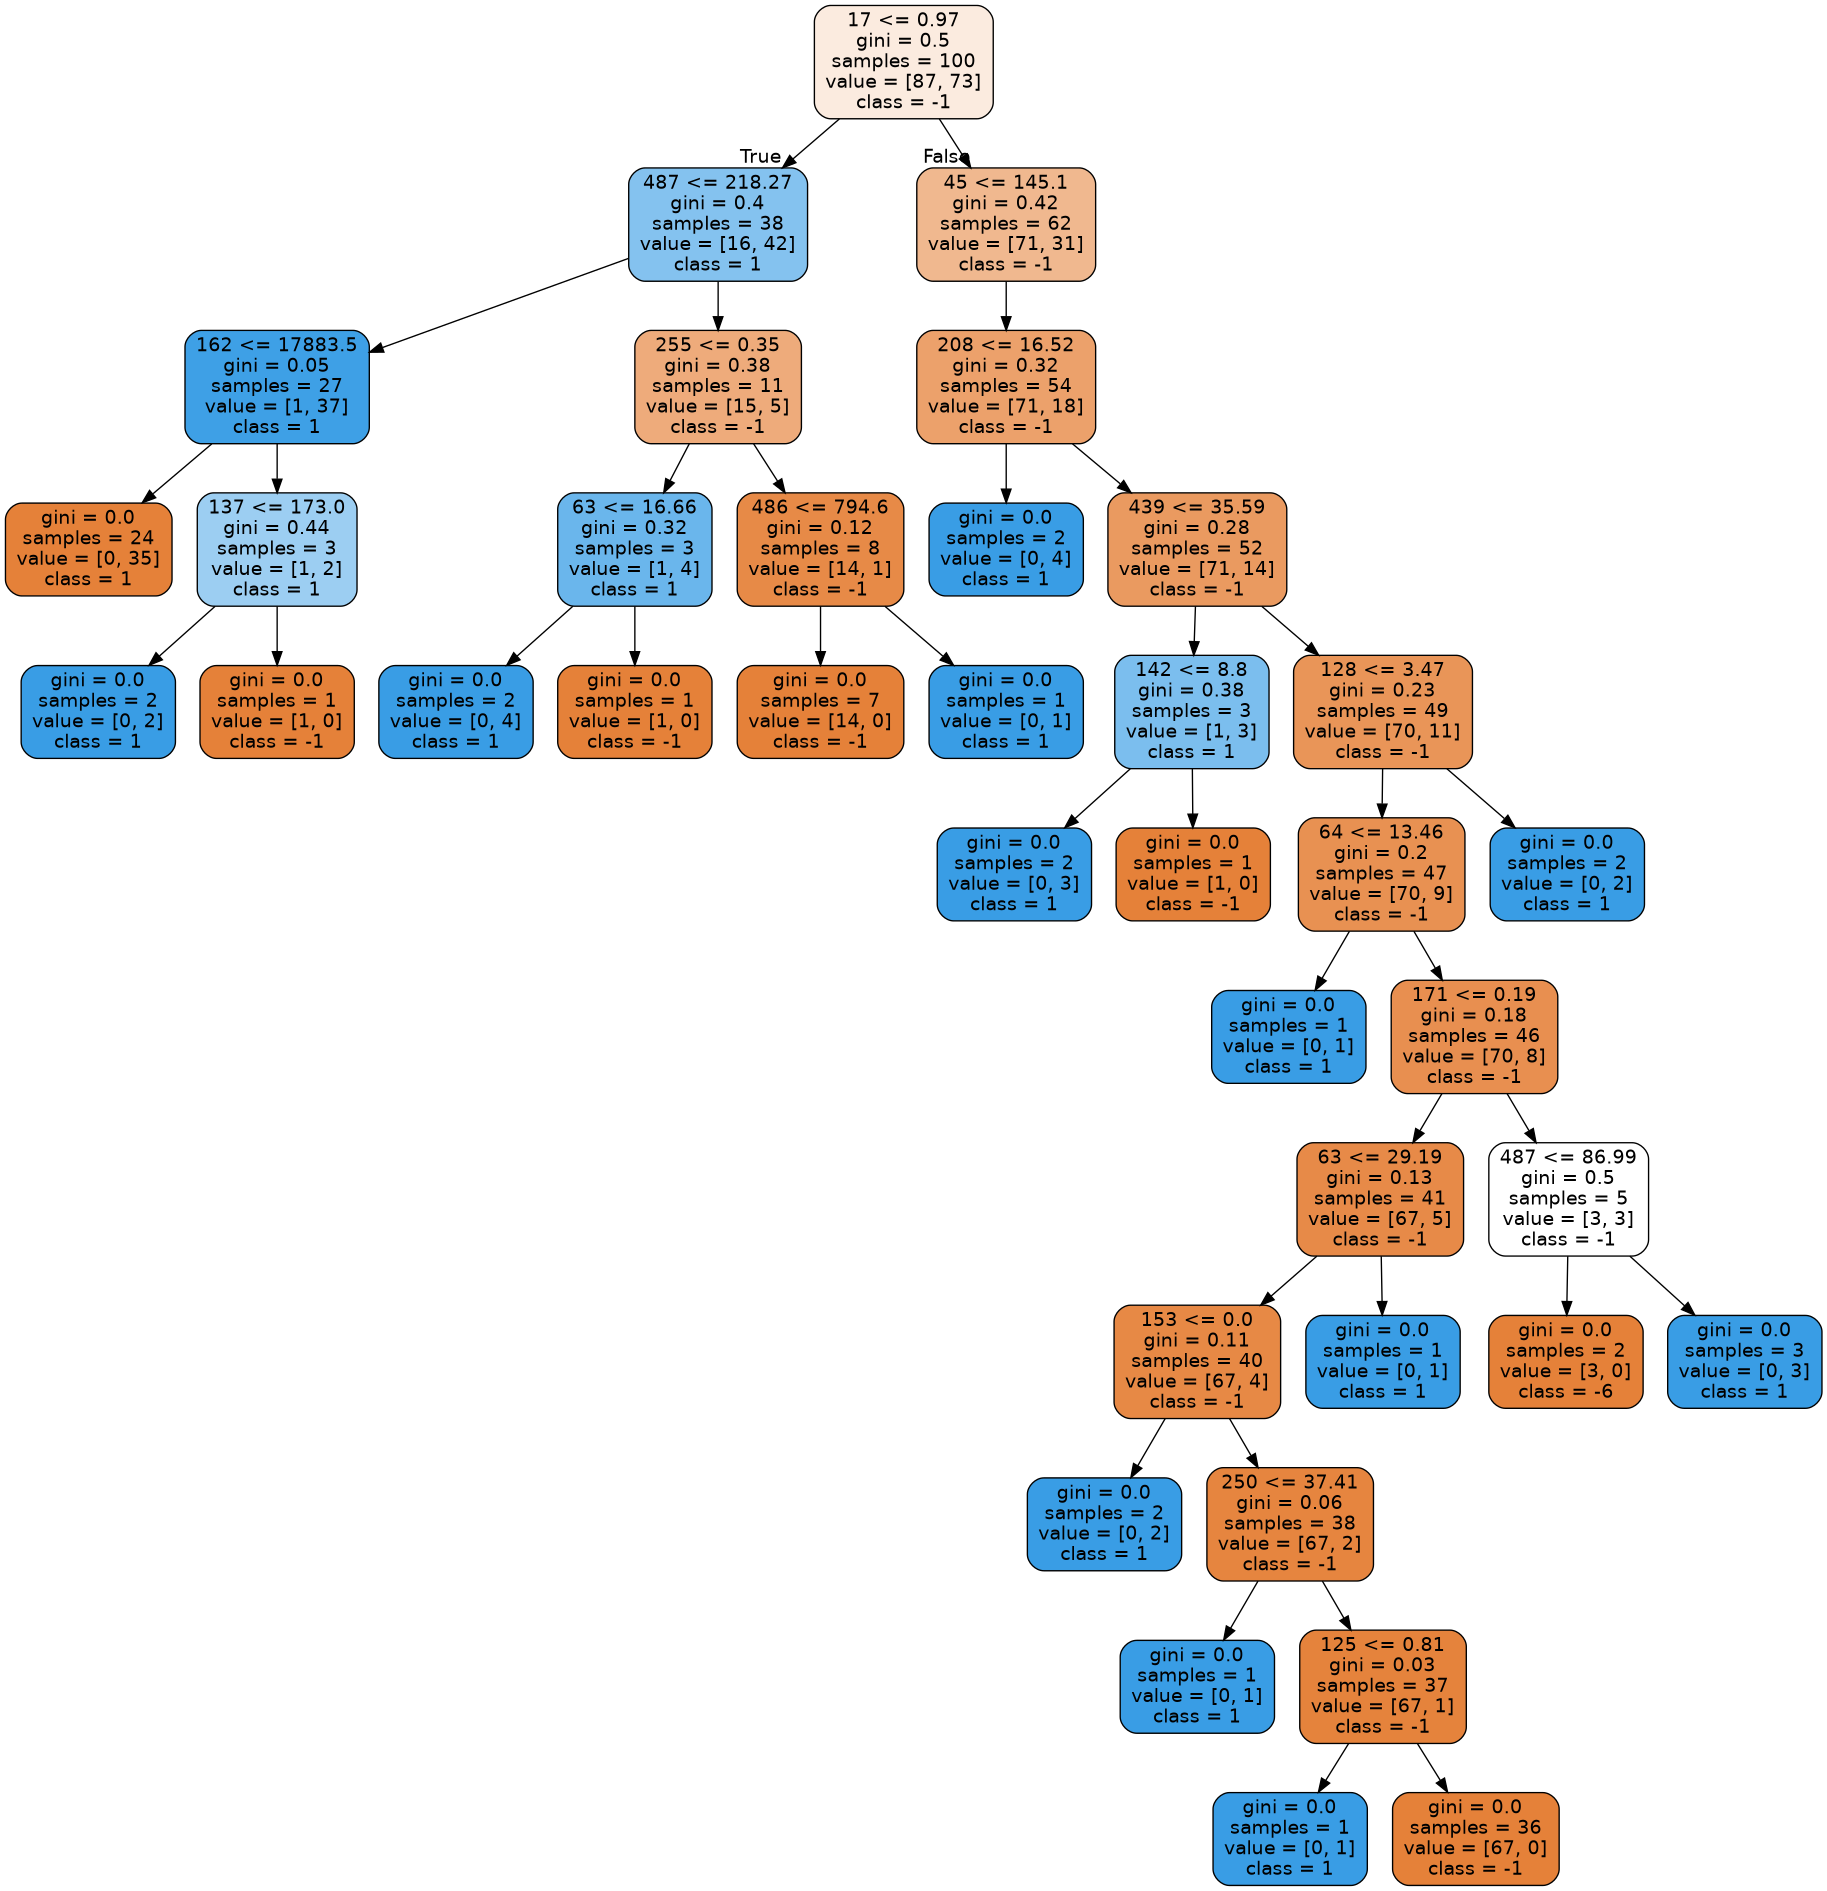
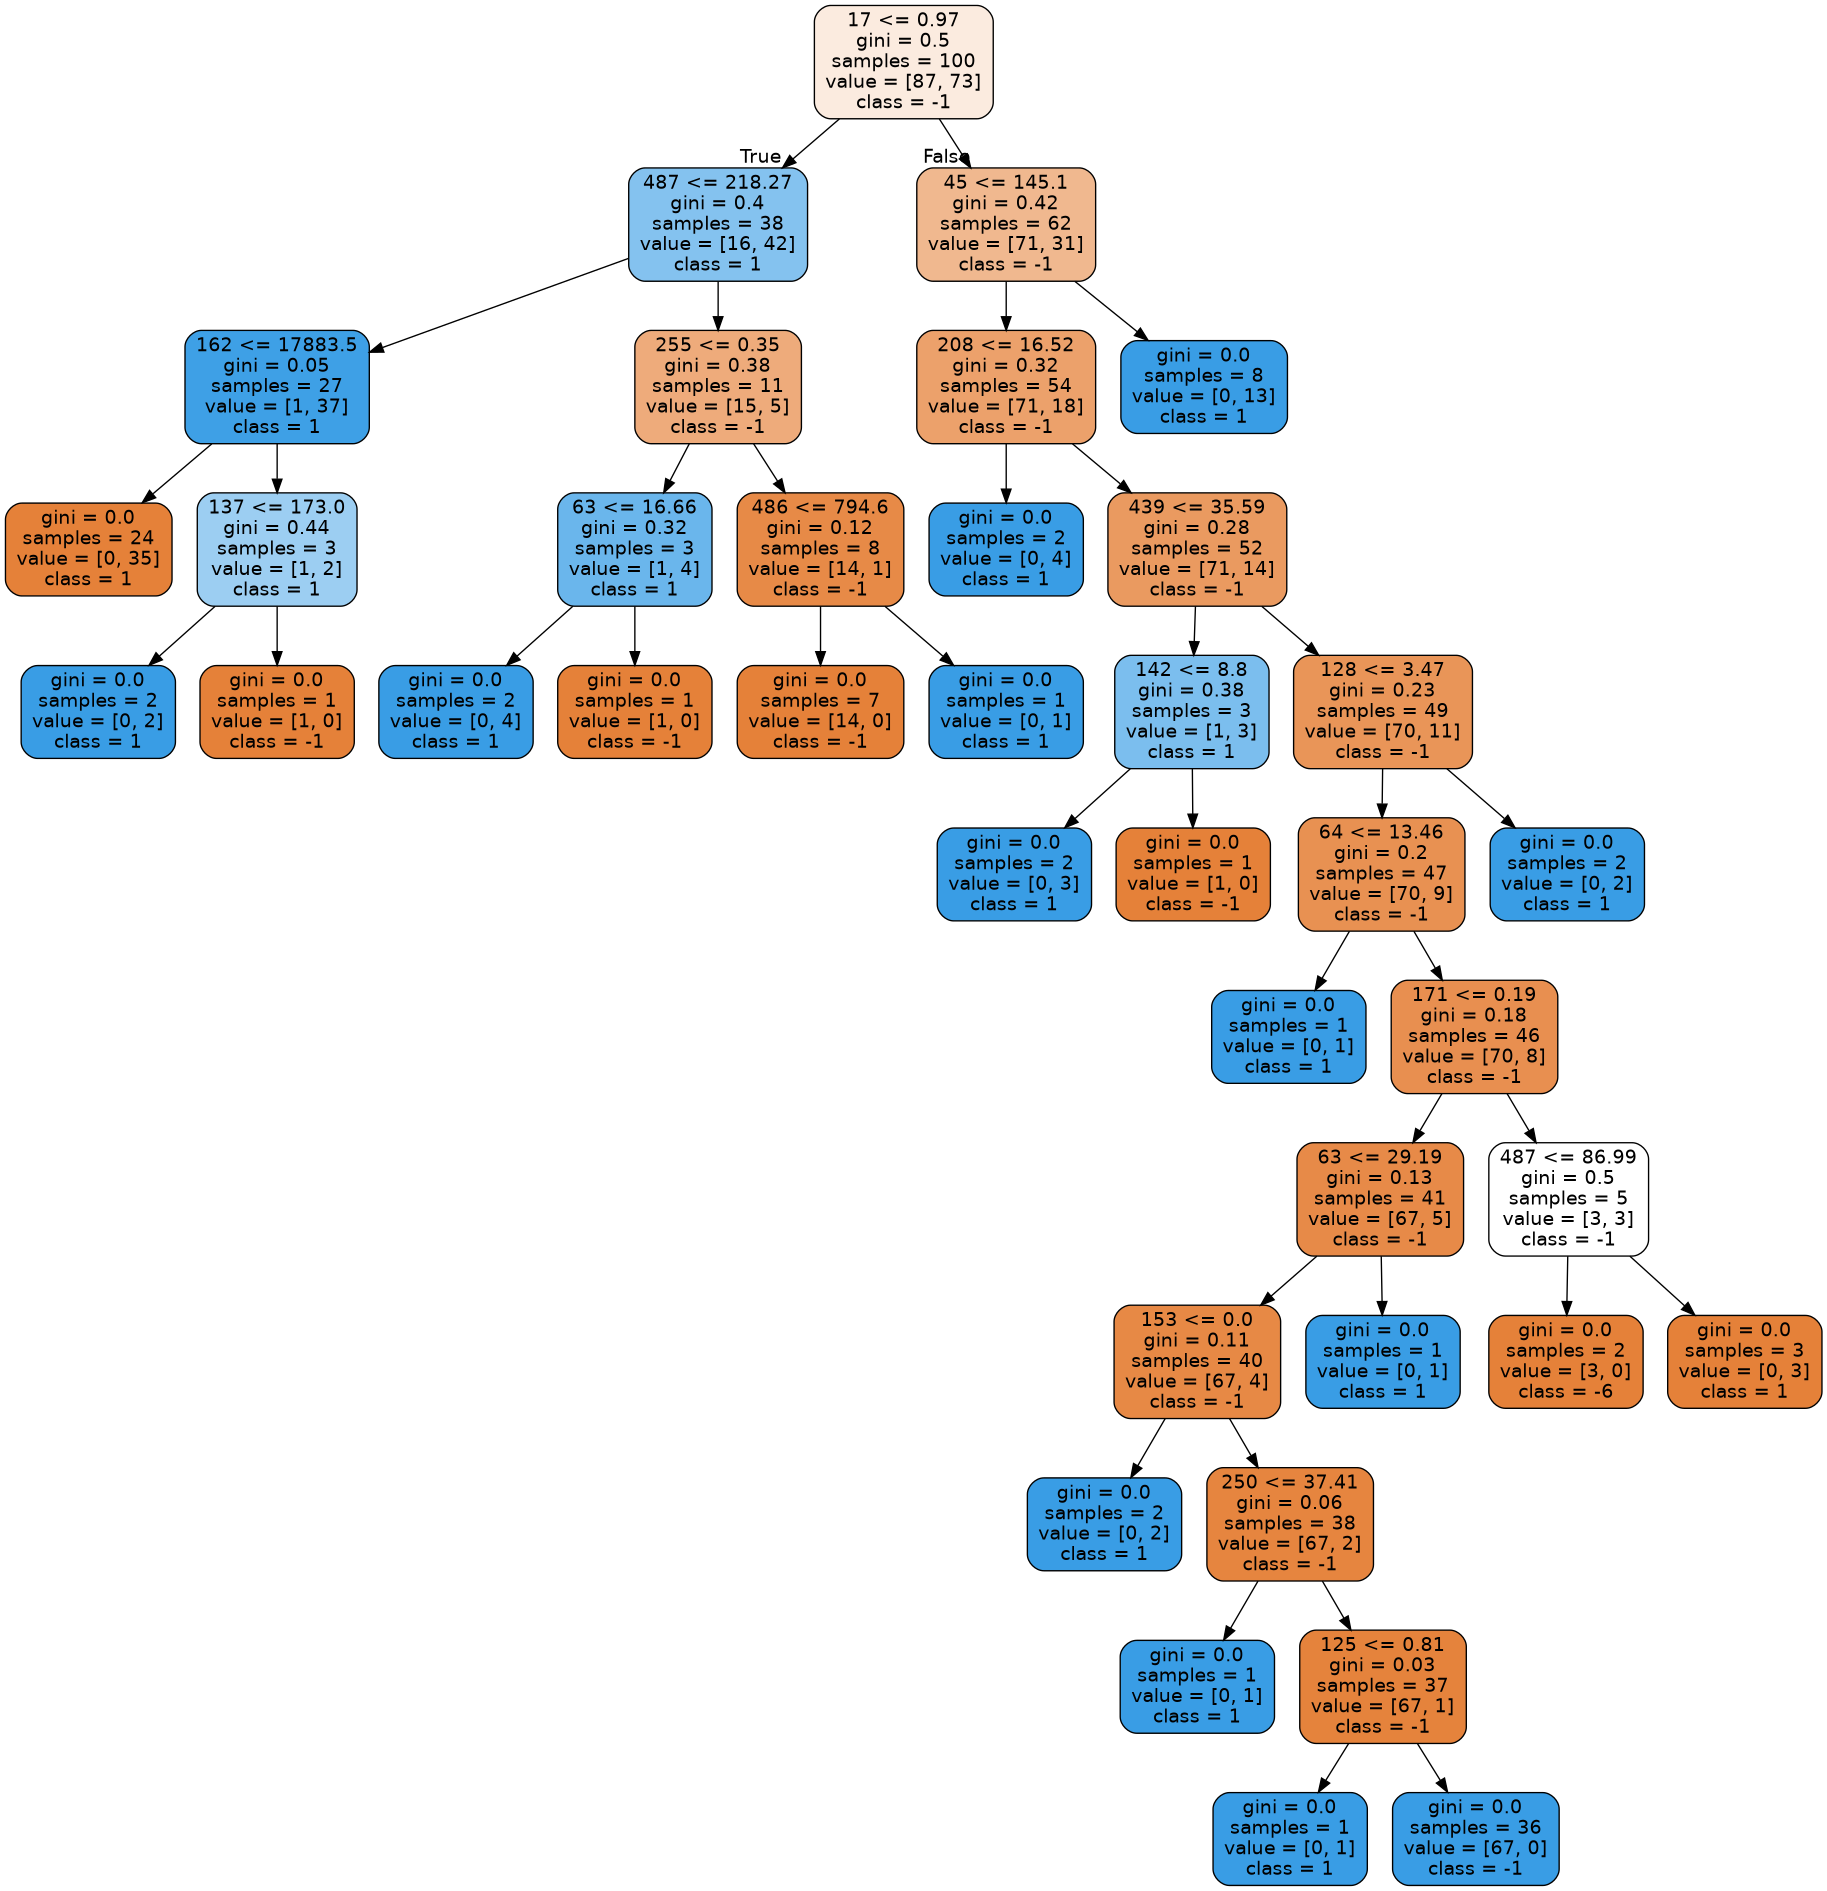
none -> (1204, 387)
(1745, 1362) -> (1745, 1362)
(1476, 1839) -> (1476, 1839)
